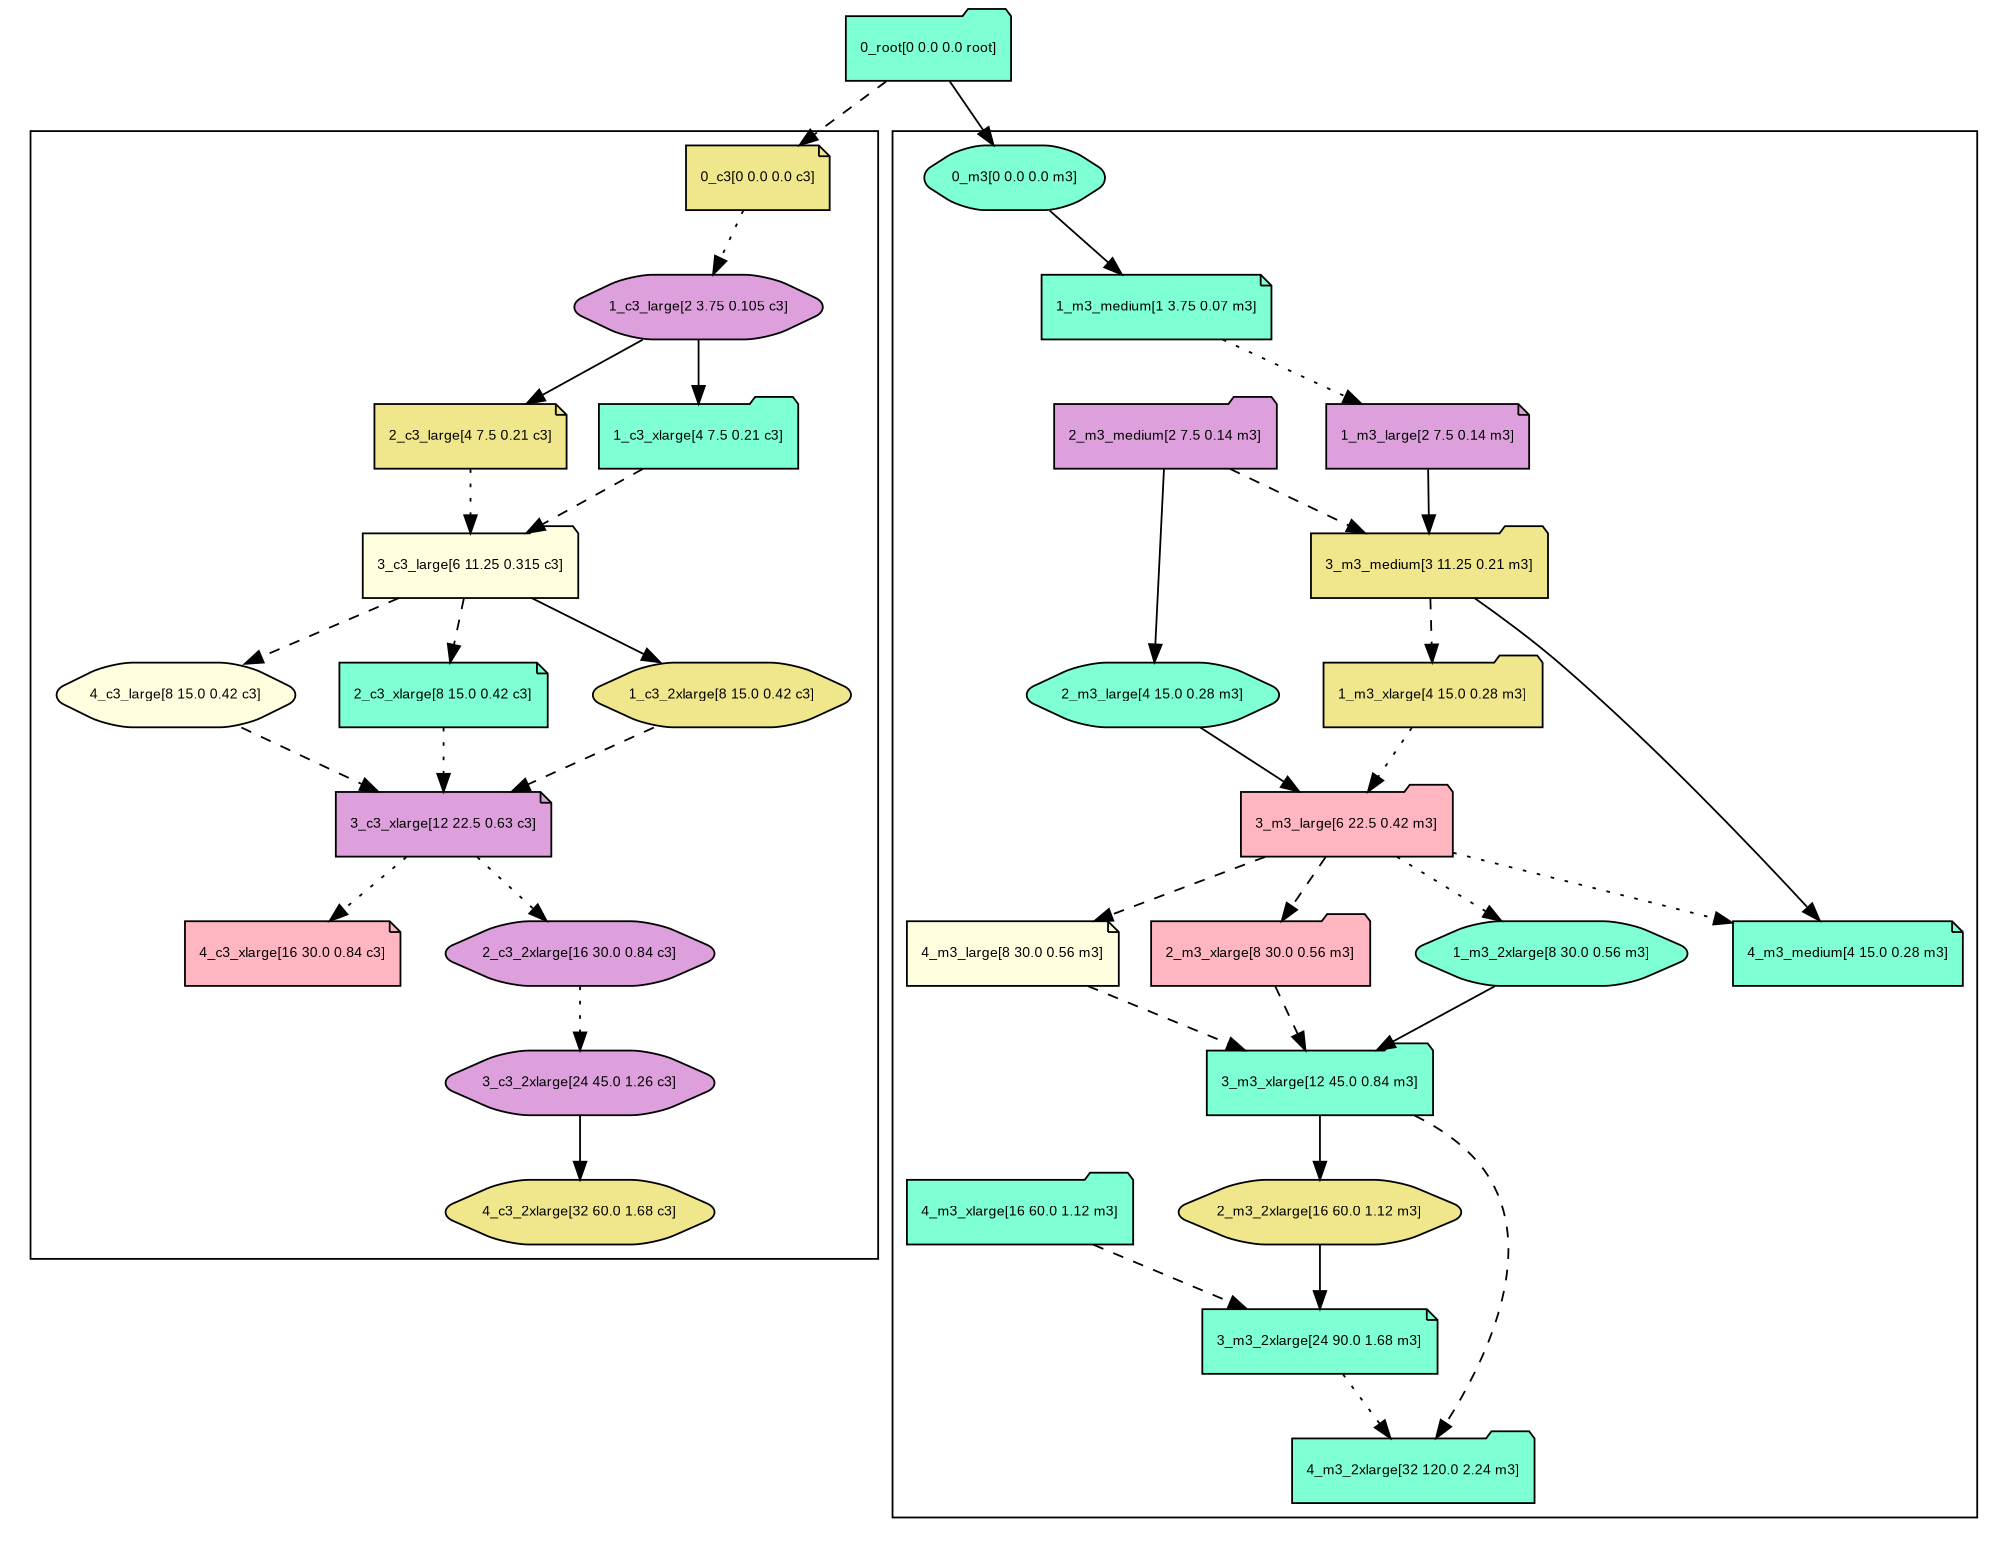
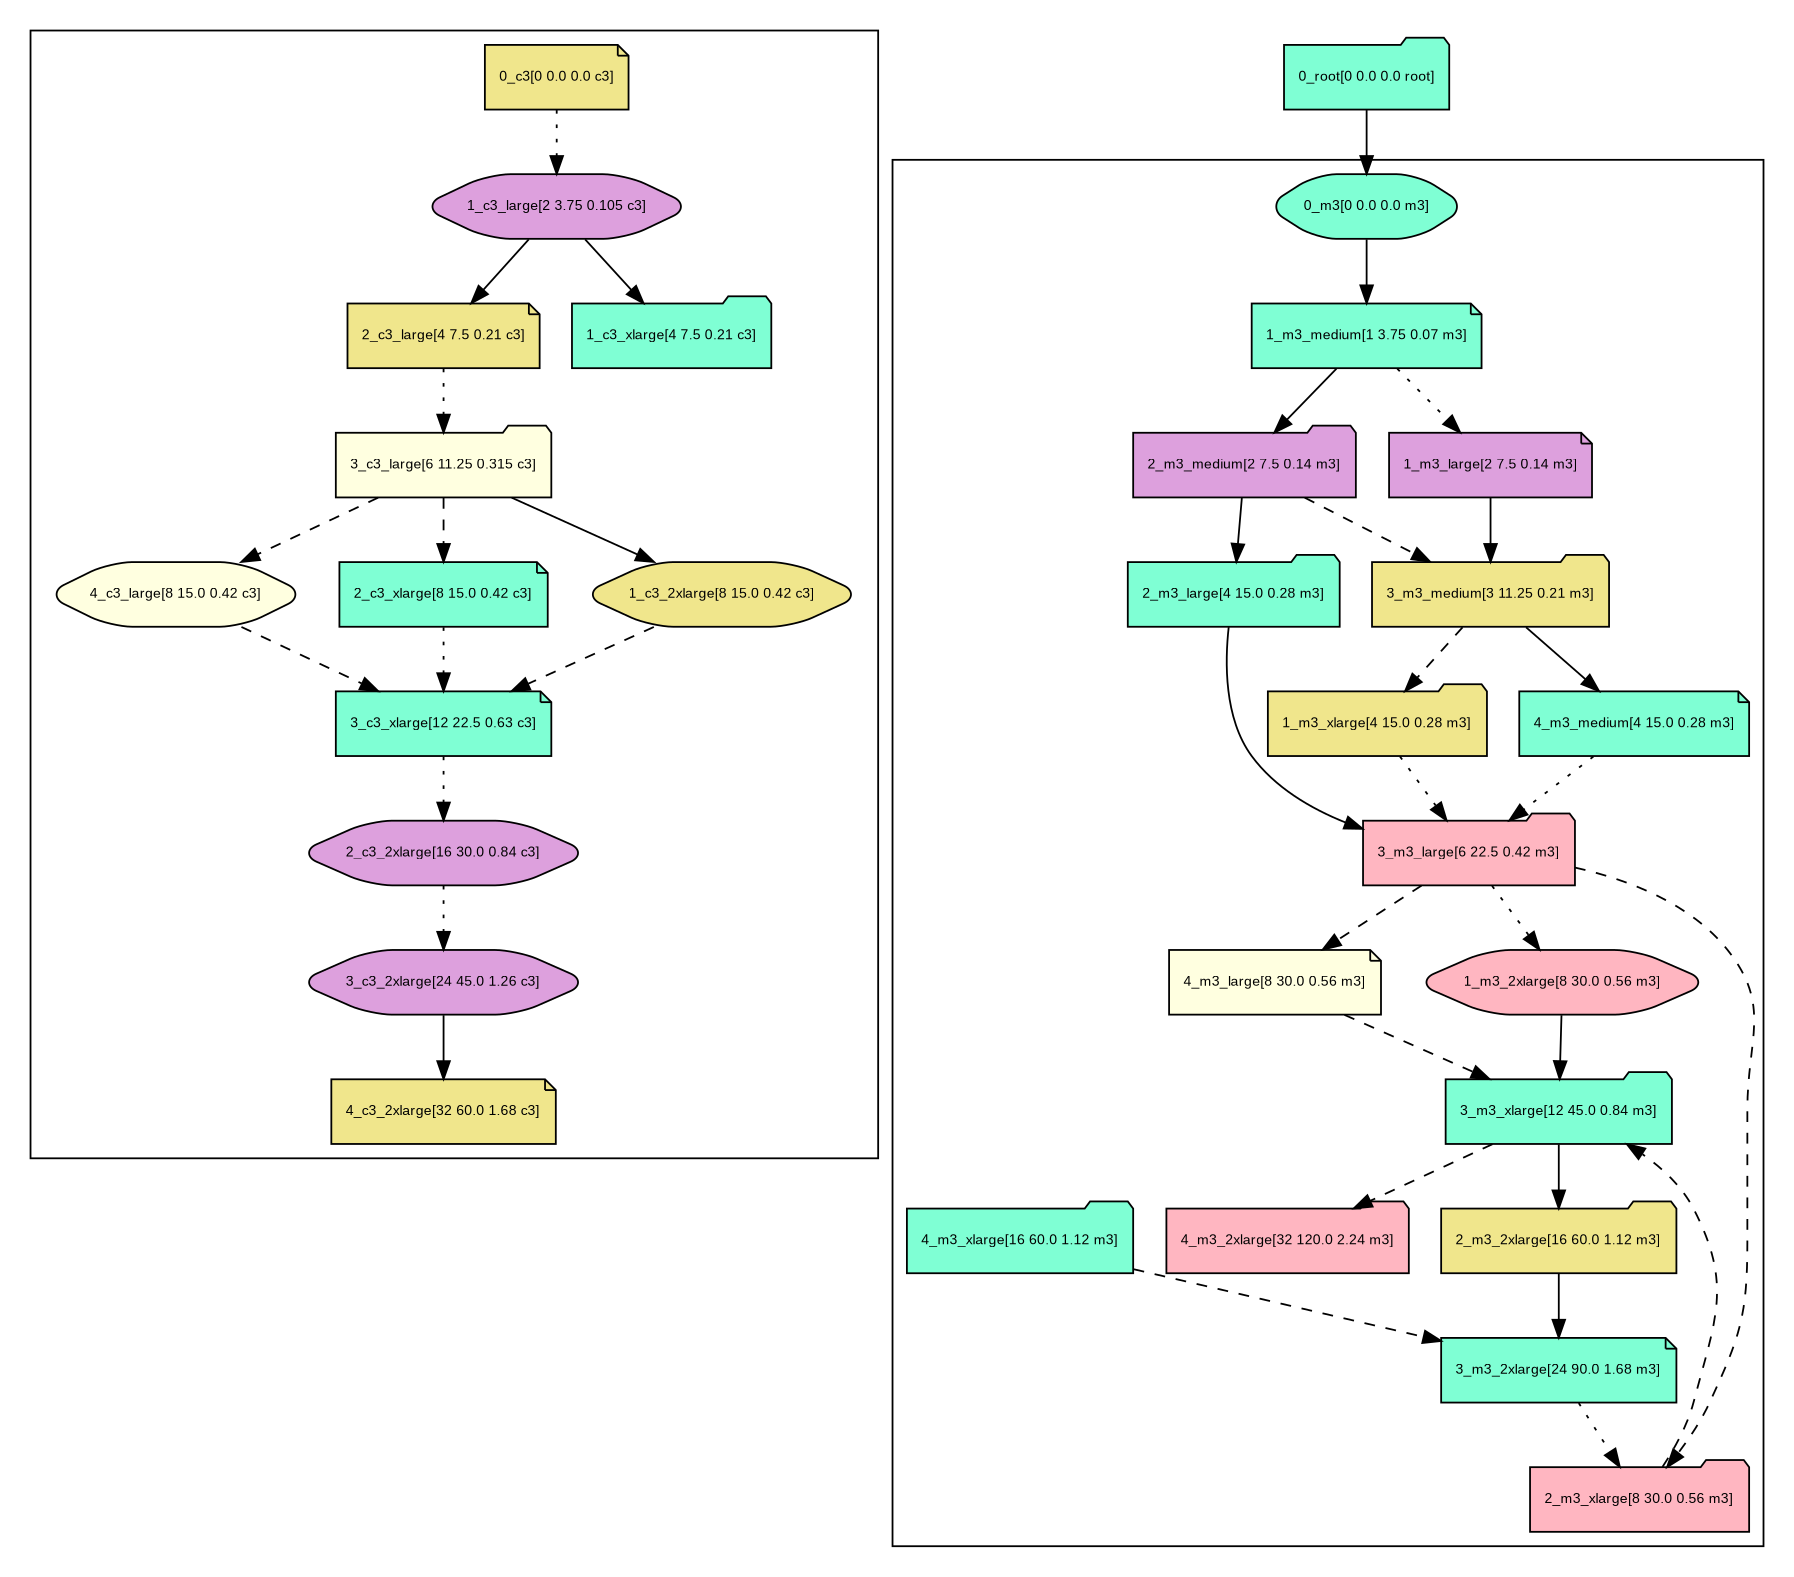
(850, 108) -> none
none -> (1312, 394)
(593, 496) -> none
(1153, 695) -> (1234, 594)
(444, 824) -> (444, 724)
(1584, 886) -> (1559, 783)
(293, 954) -> none
(1552, 954) -> (1562, 982)
(580, 1212) -> (444, 1112)
(1320, 1212) -> (1559, 1241)
(1361, 1399) -> (1594, 1427)
(1413, 1471) -> (1288, 1241)
